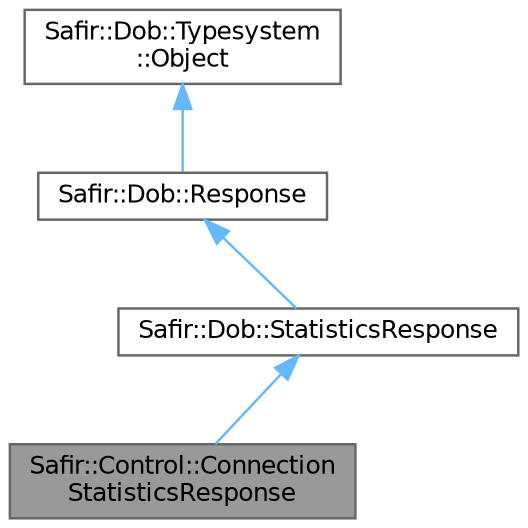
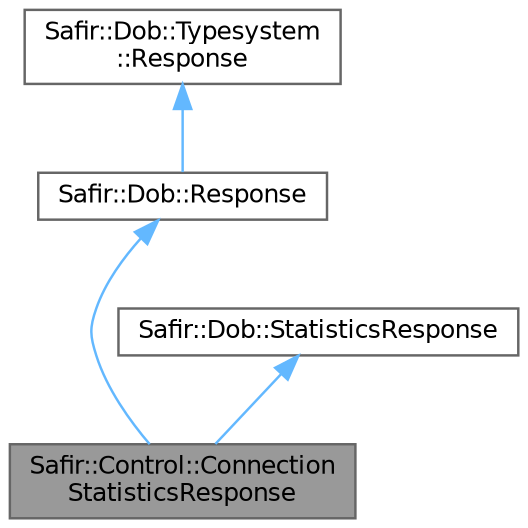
(183, 47) -> (183, 47)
(260, 273) -> (93, 342)
